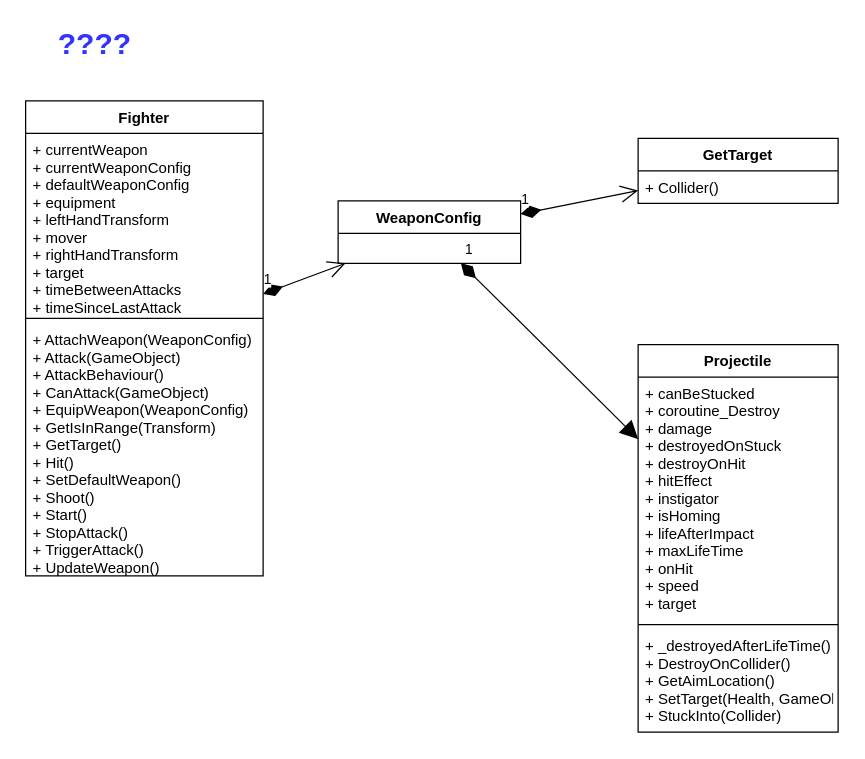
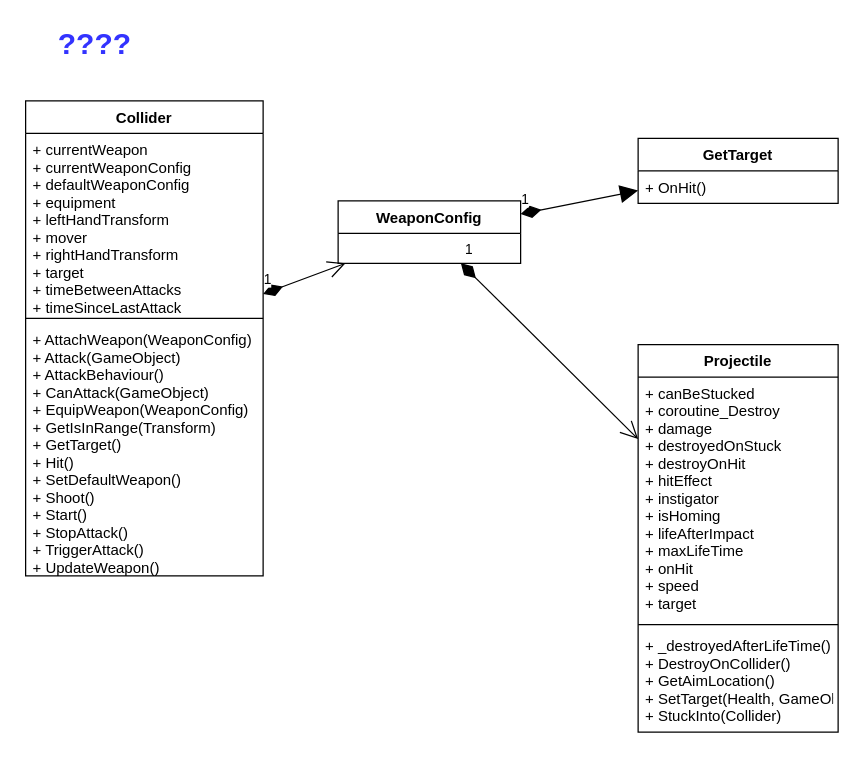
(144, 118) -> (144, 118)
(688, 188) -> (679, 188)
(626, 193) -> (619, 194)
(625, 426) -> (630, 431)
